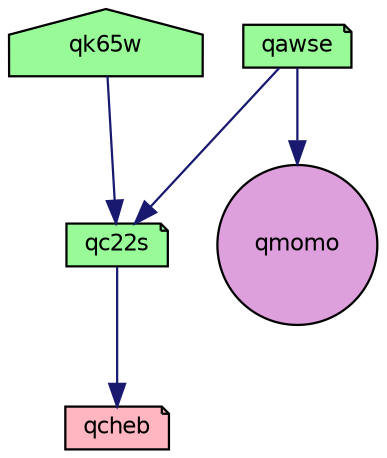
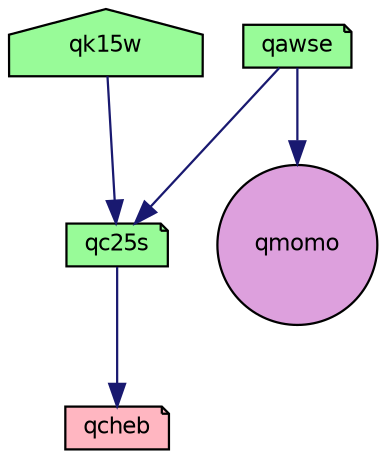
(106, 46) -> (106, 46)
(117, 245) -> (117, 245)
